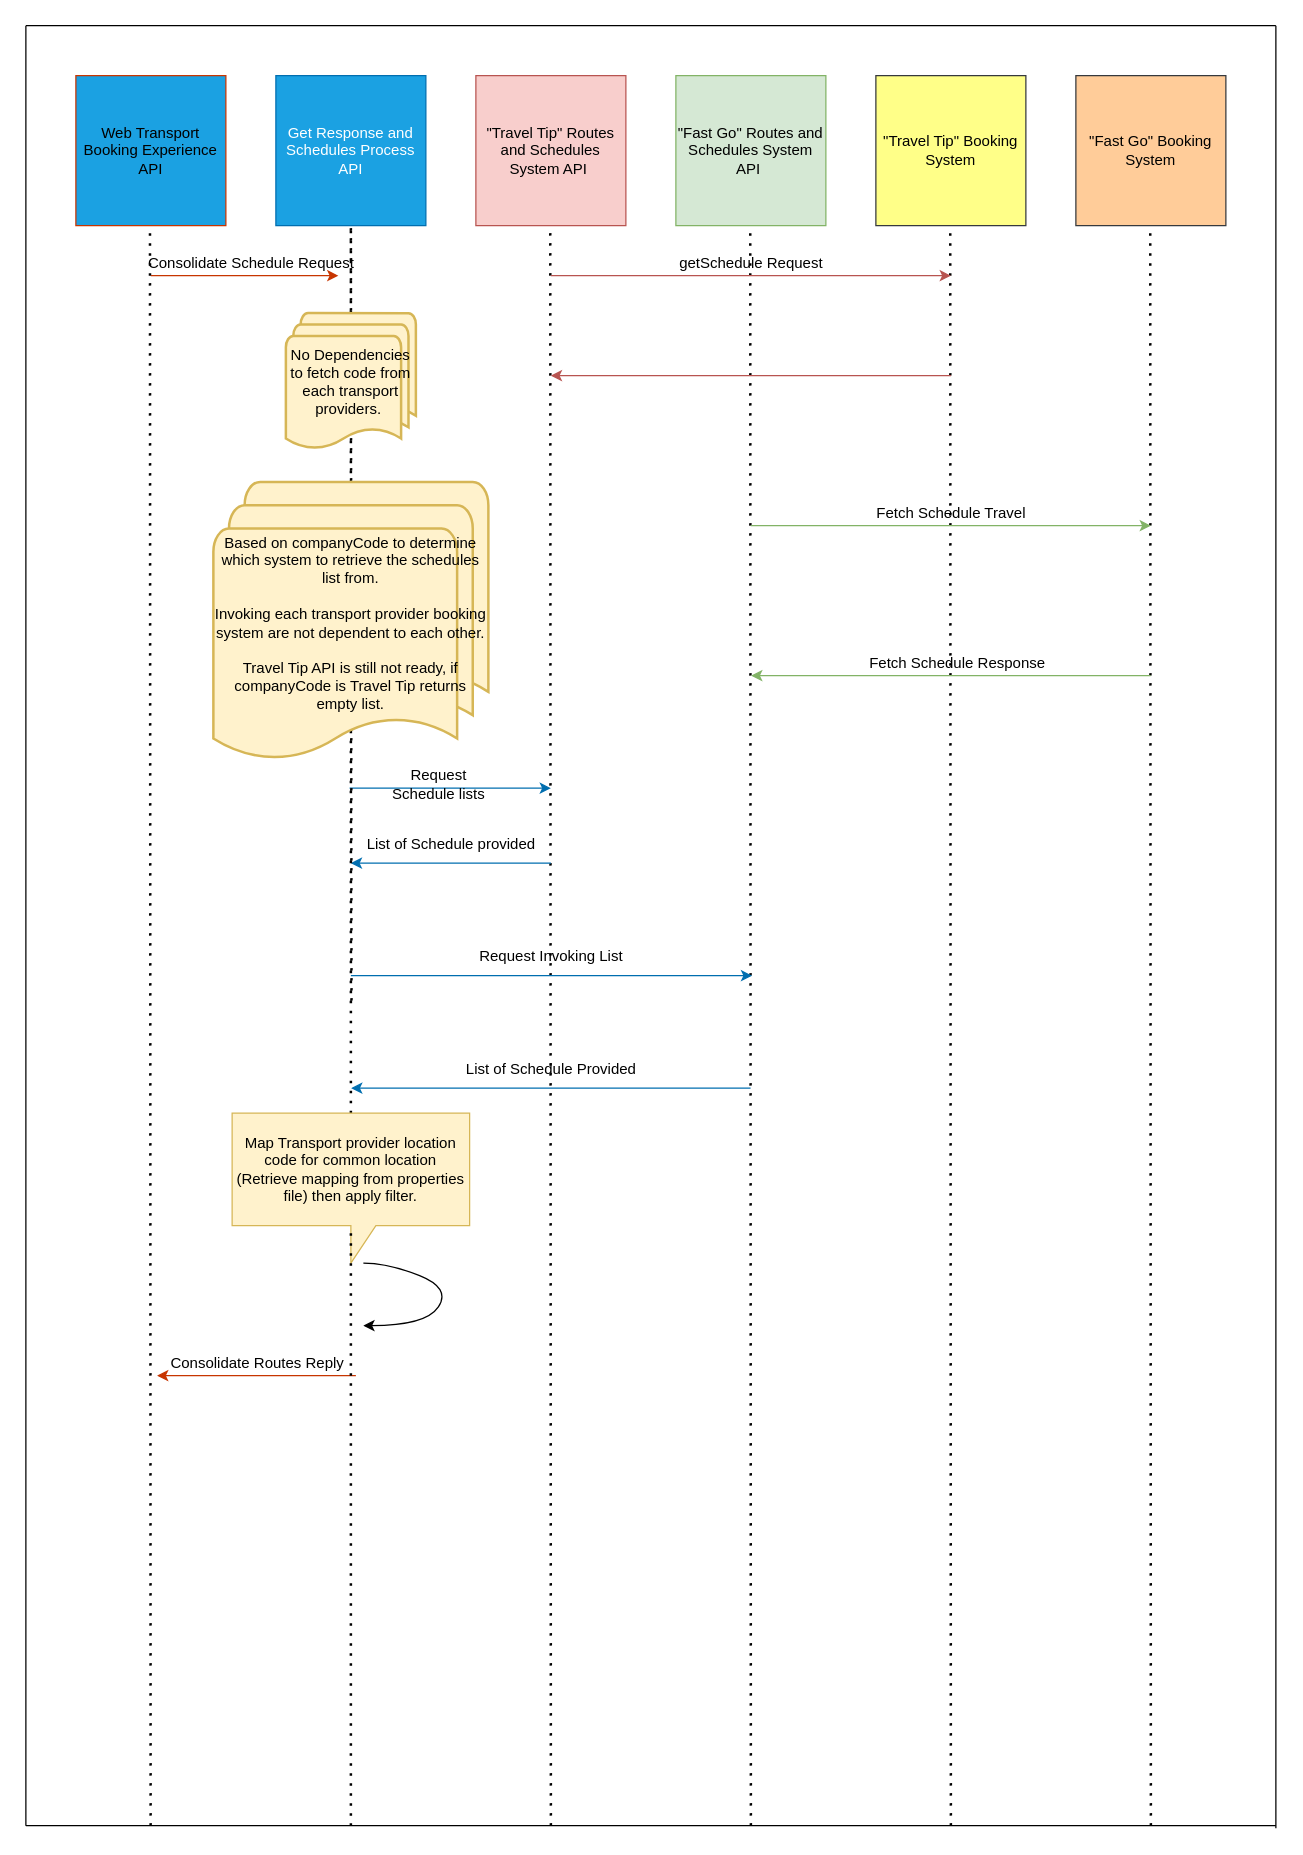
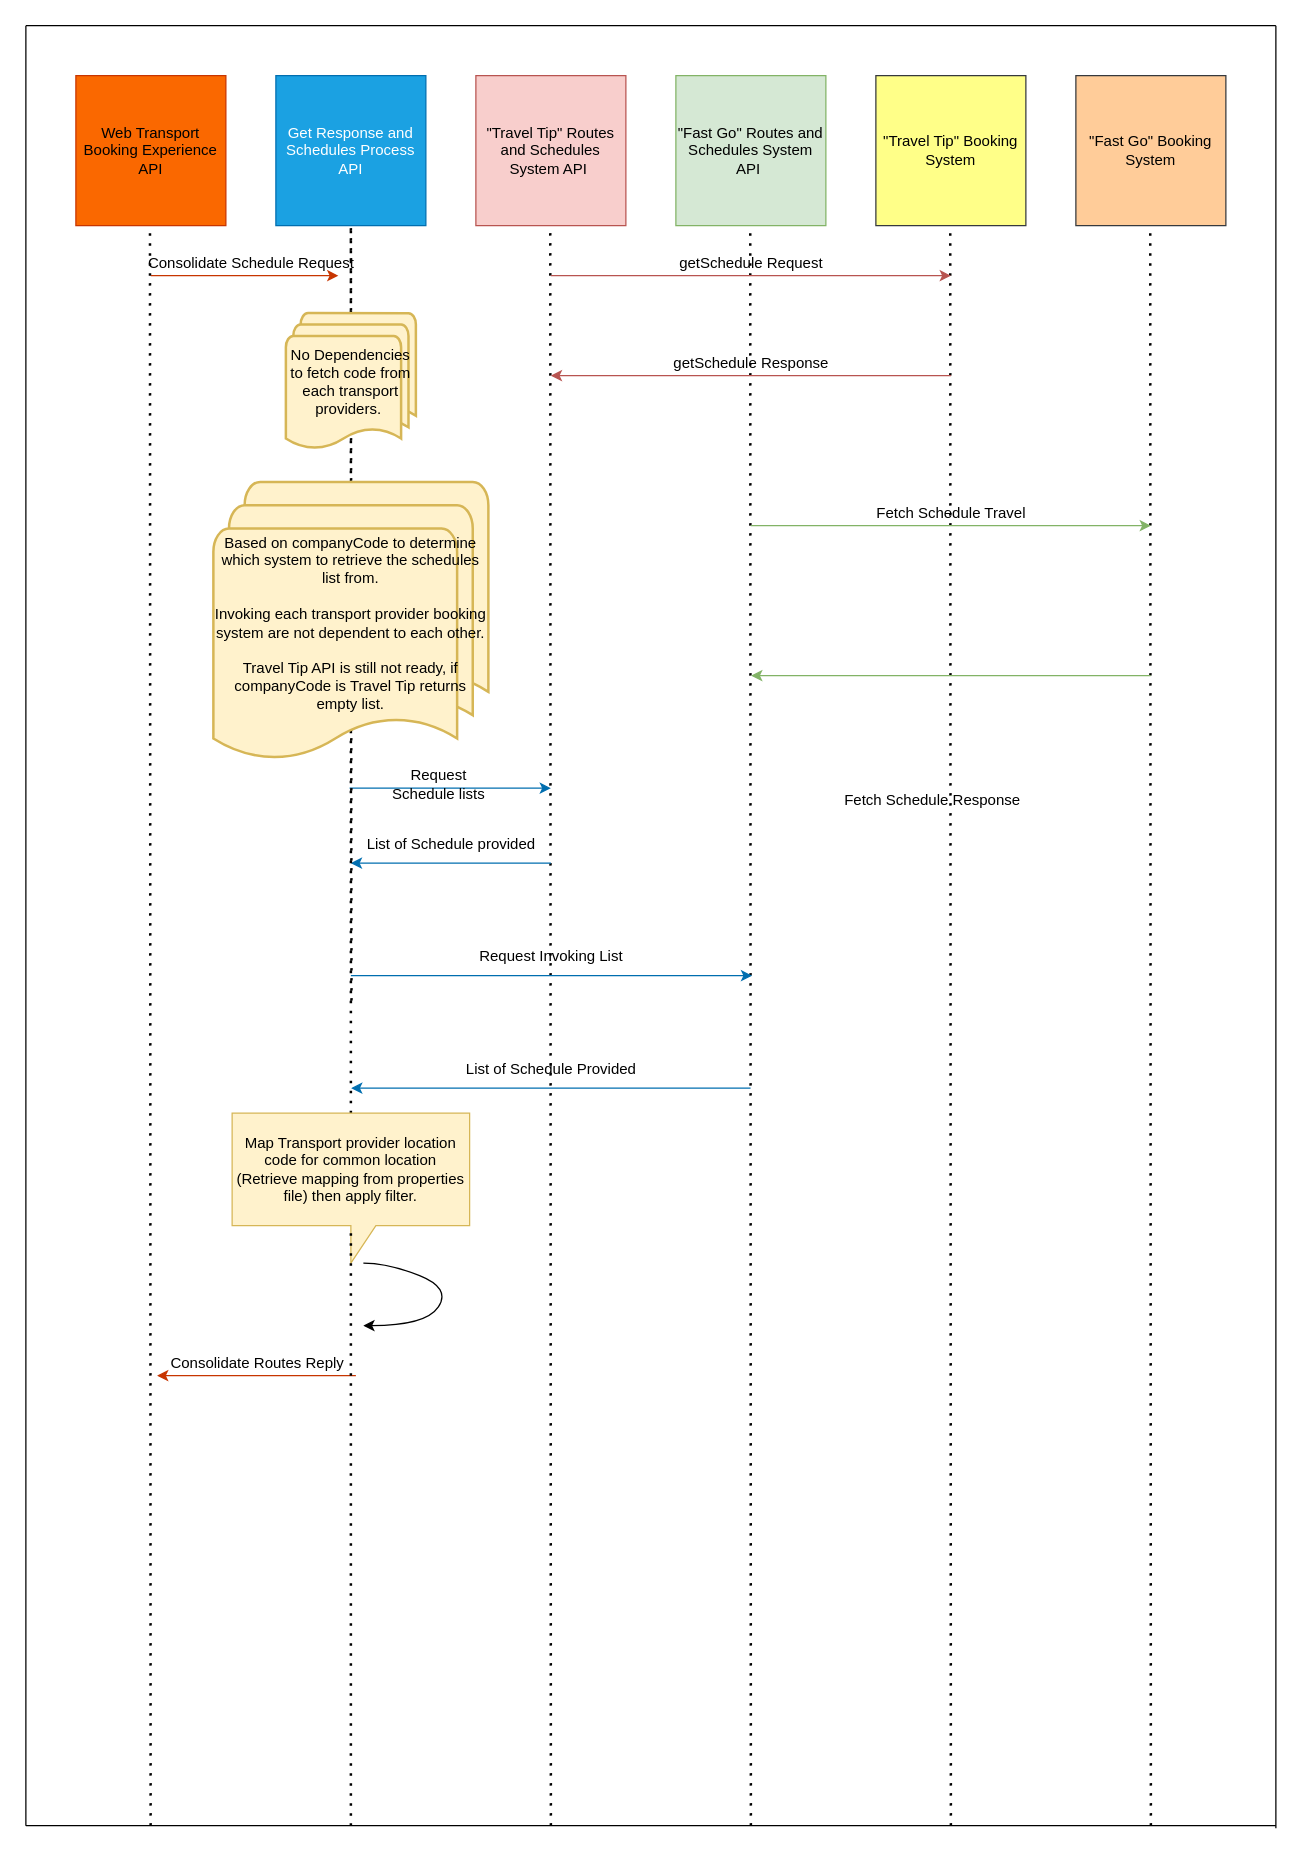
(151, 151) -> (151, 151)
none -> (751, 363)
(957, 663) -> (932, 801)
